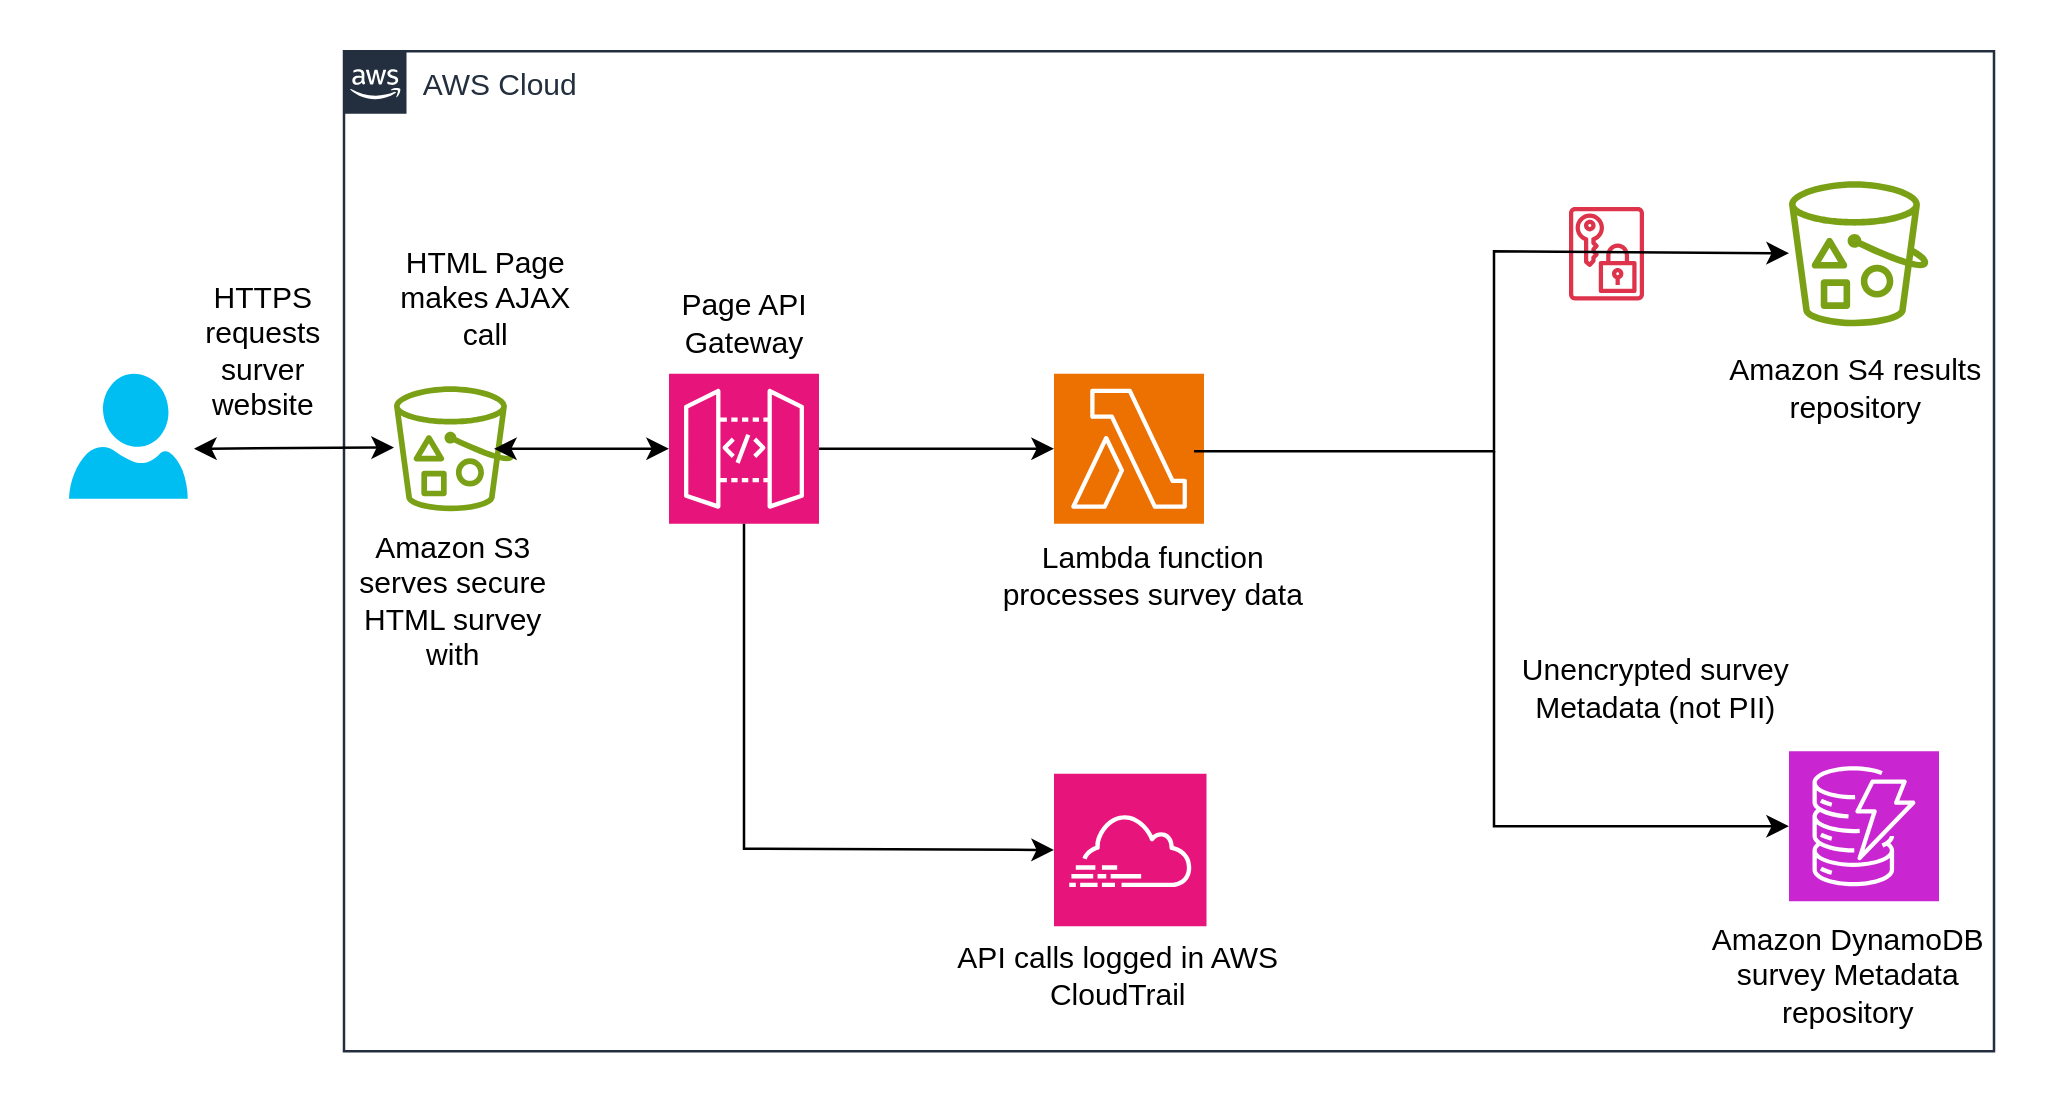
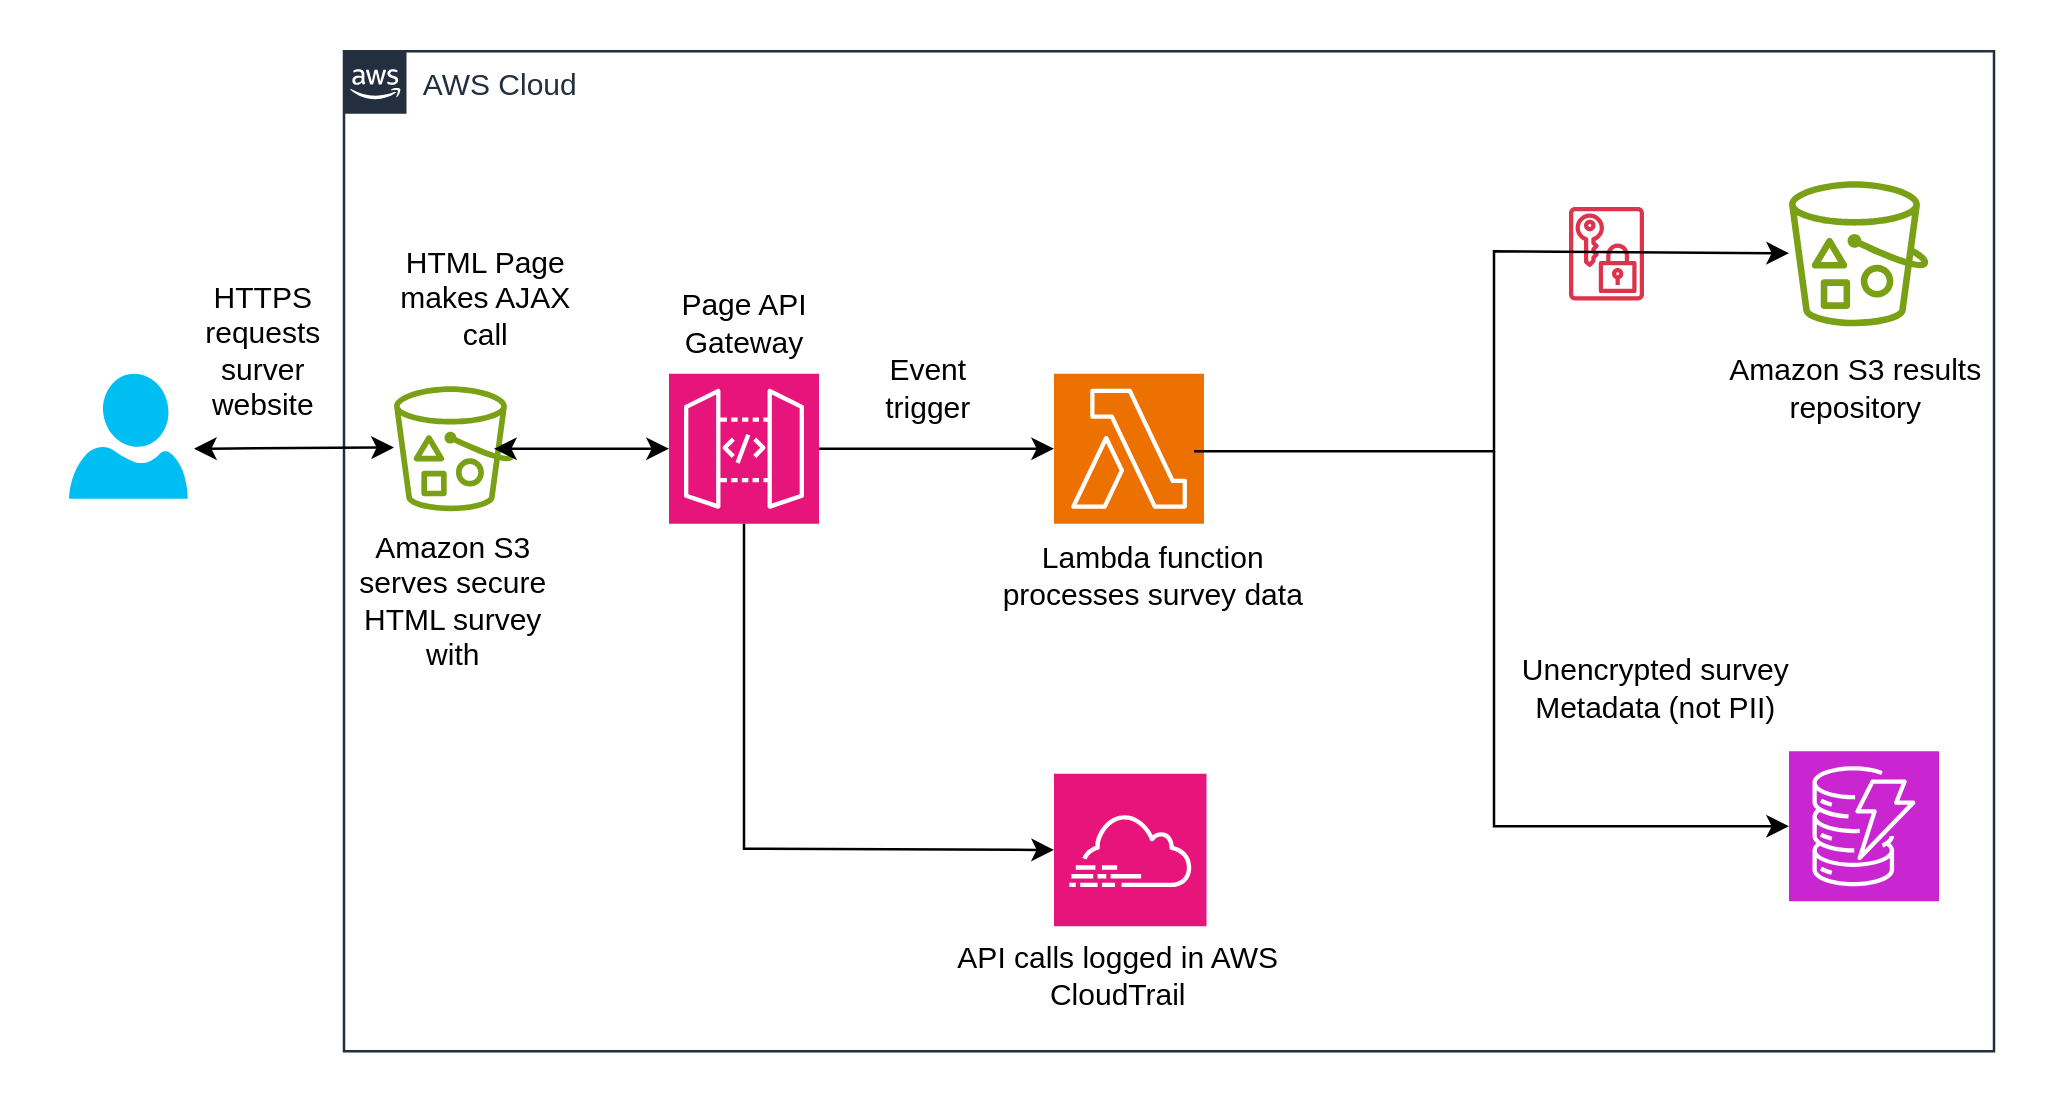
none -> (929, 389)
(1856, 389) -> (1856, 389)
(1848, 976) -> none
